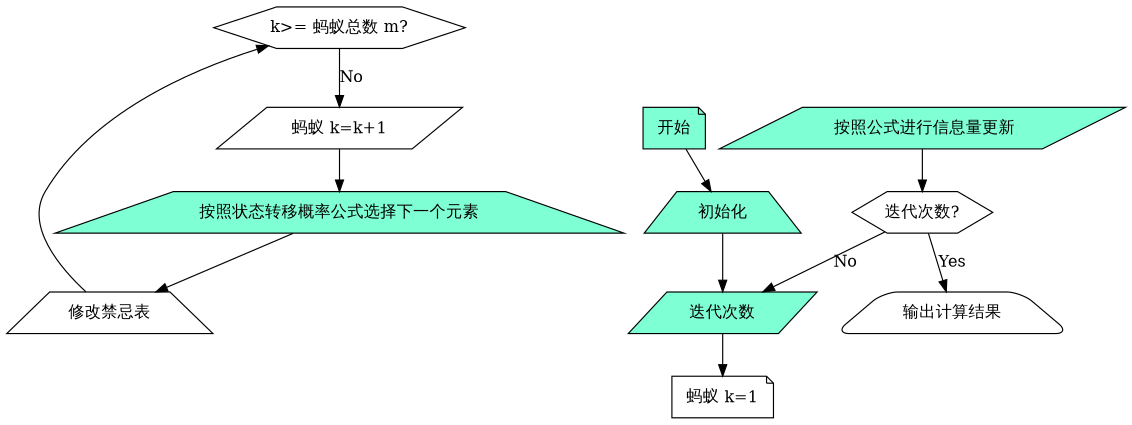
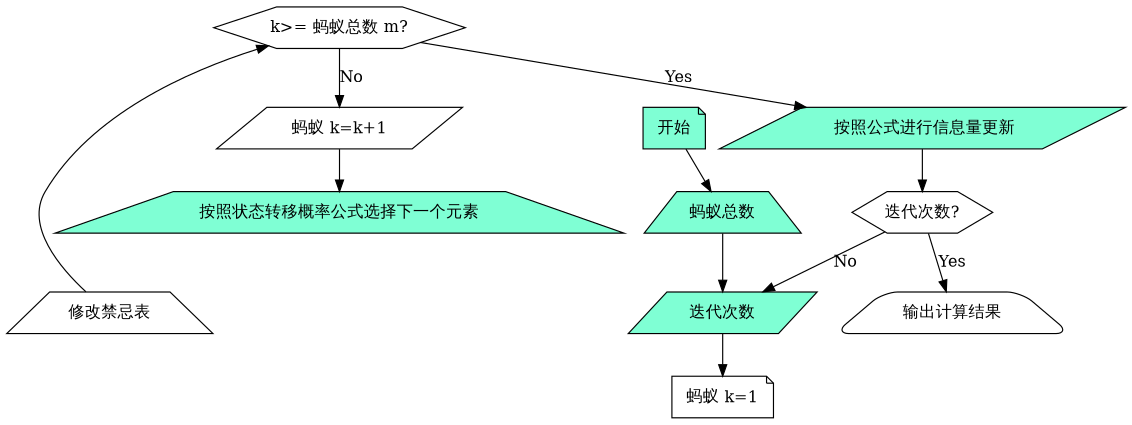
none -> (608, 74)
(723, 212) -> (723, 212)
(230, 260) -> none
